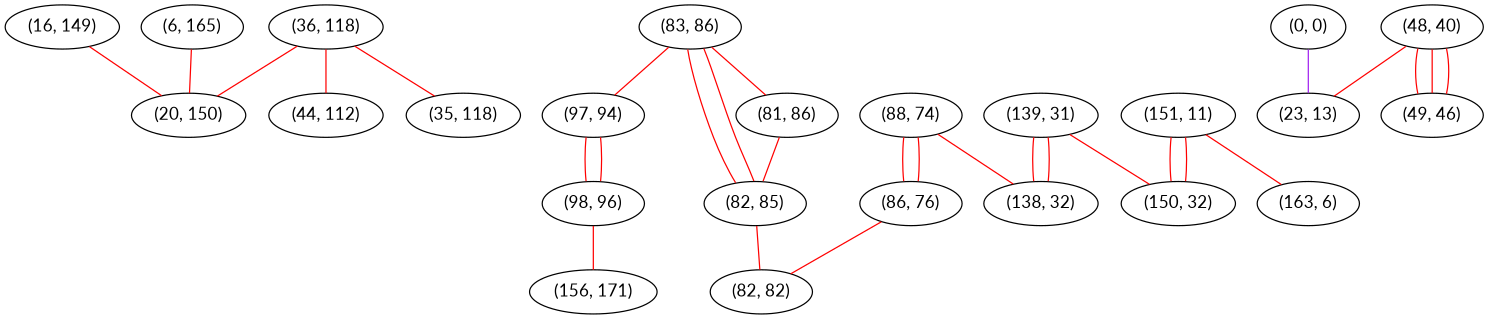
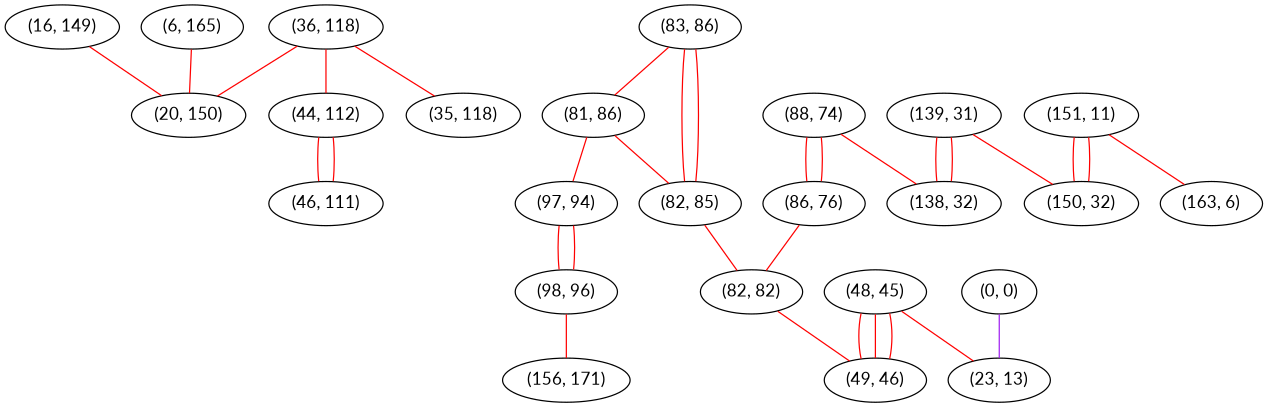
(1432, 27) -> (875, 292)
(642, 71) -> (580, 159)
none -> (326, 204)
none -> (814, 336)
